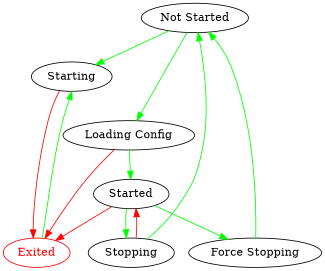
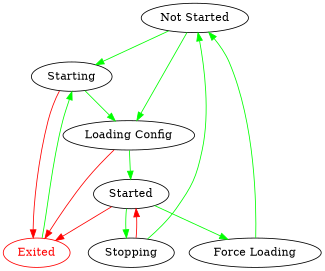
none -> (97, 103)
(255, 253) -> (255, 253)
